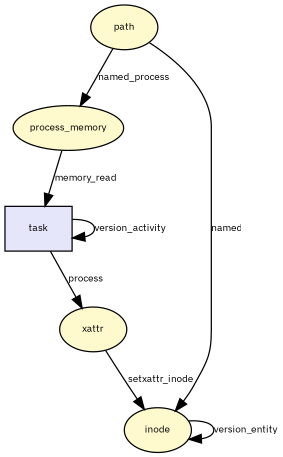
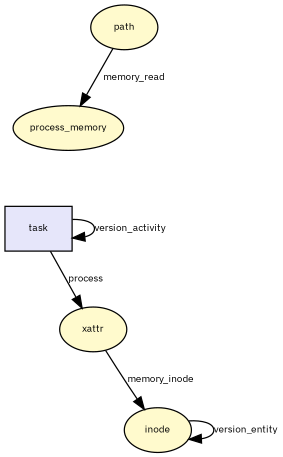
(134, 78) -> (134, 78)
(55, 172) -> none
(211, 213) -> none
(161, 380) -> (161, 380)
